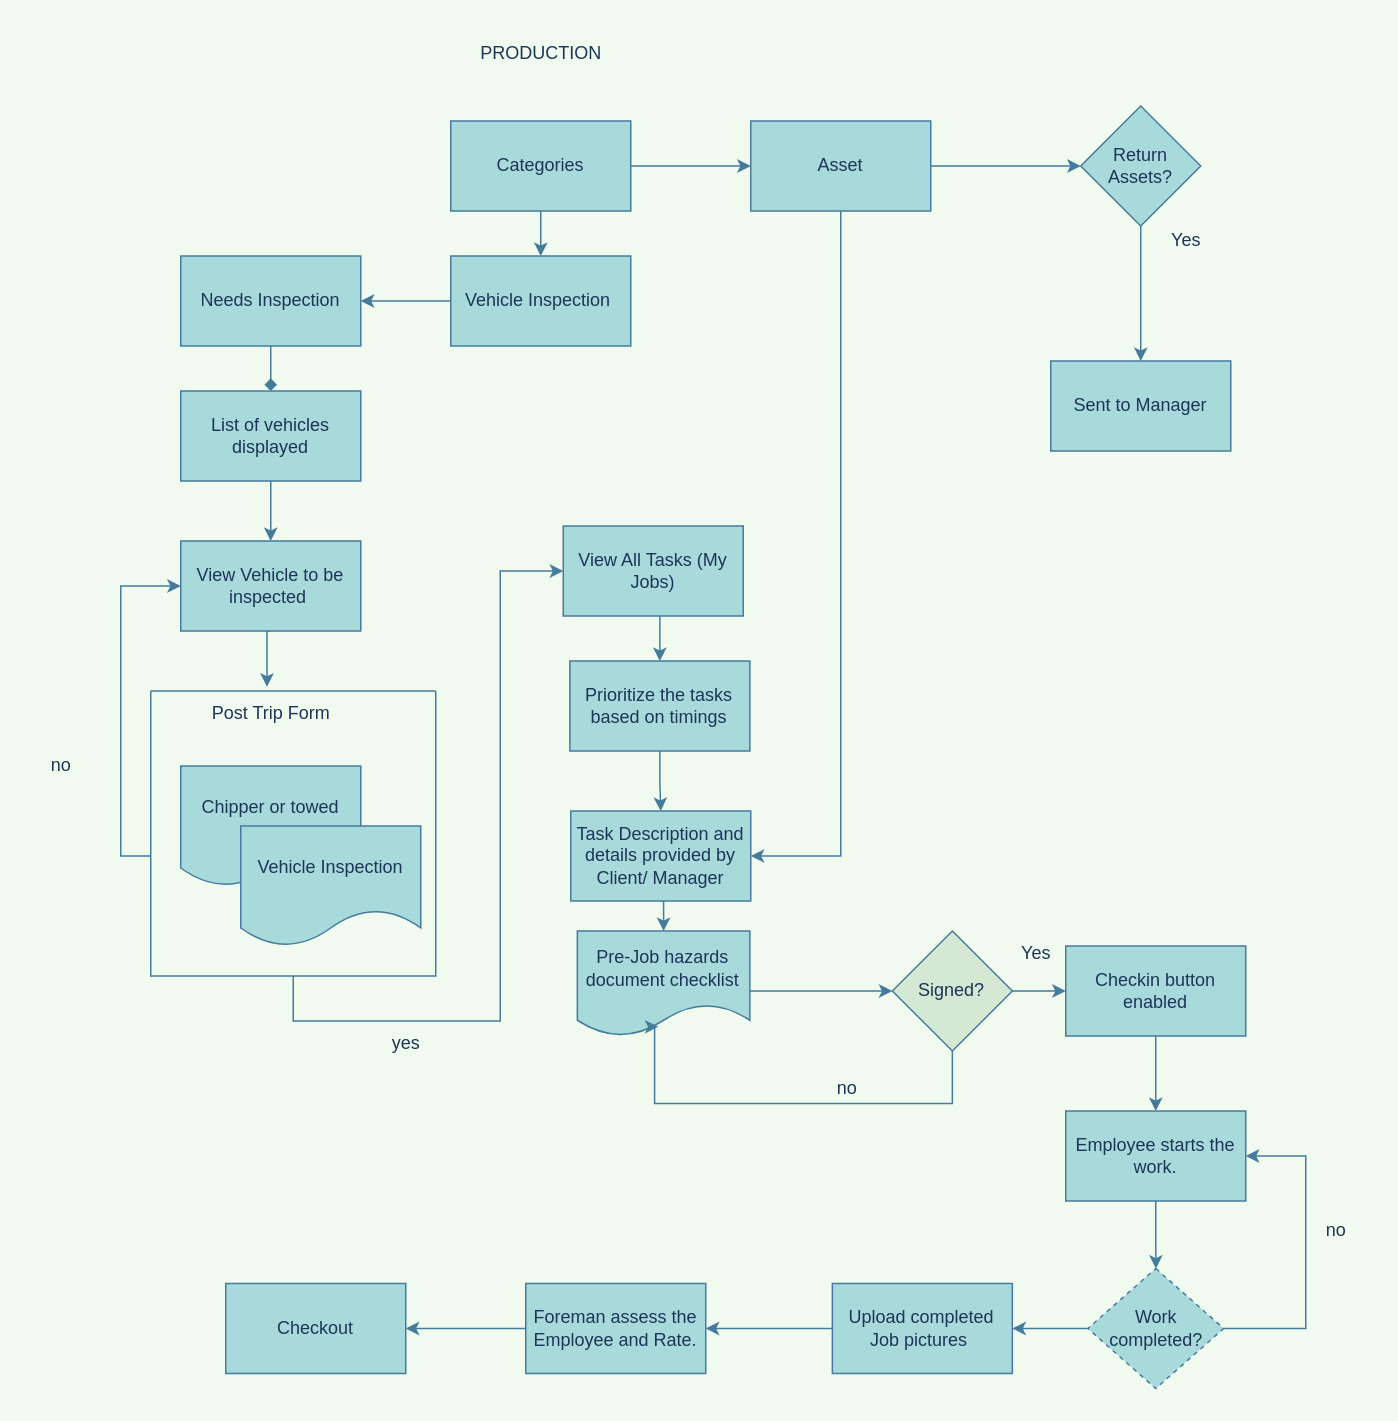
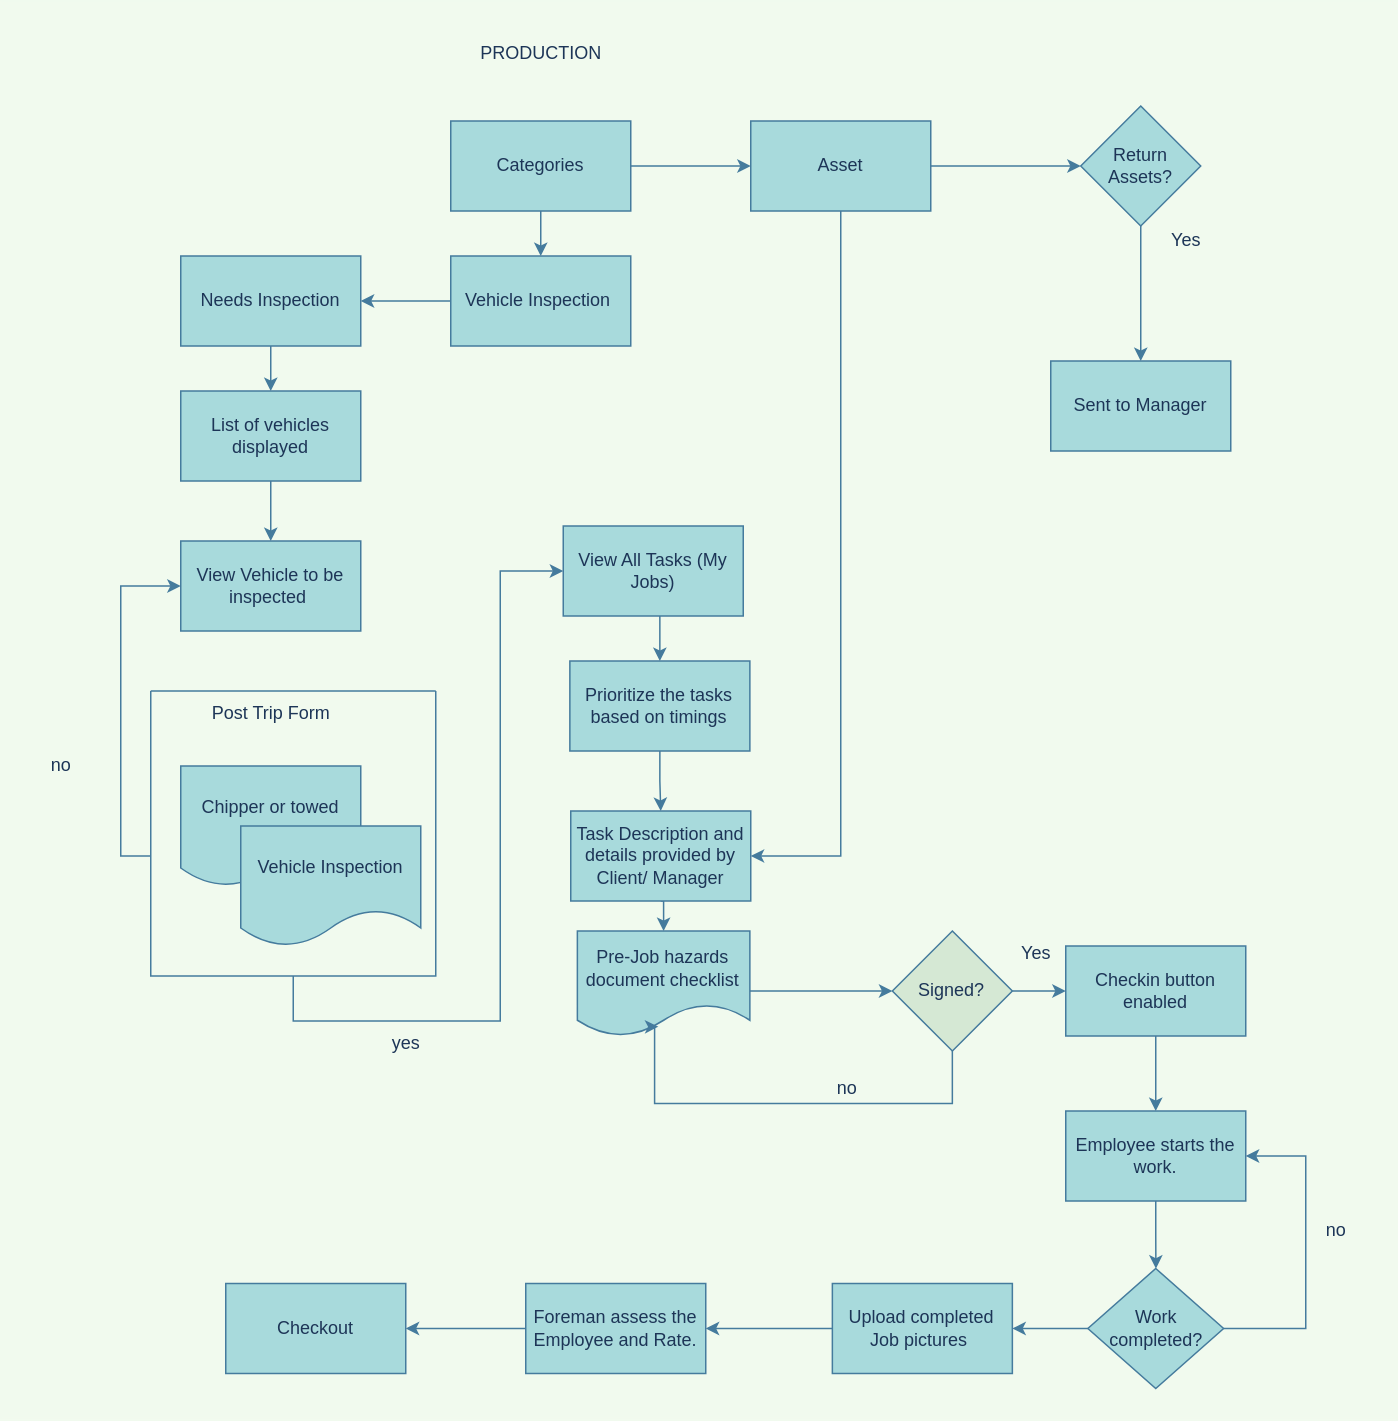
(271, 378) -> (271, 379)
(267, 653) -> none
(1156, 1328) -> (1156, 1328)
